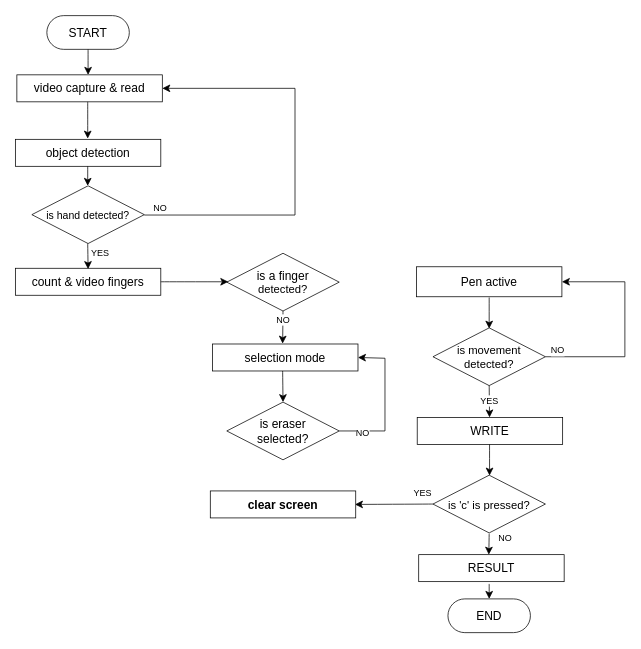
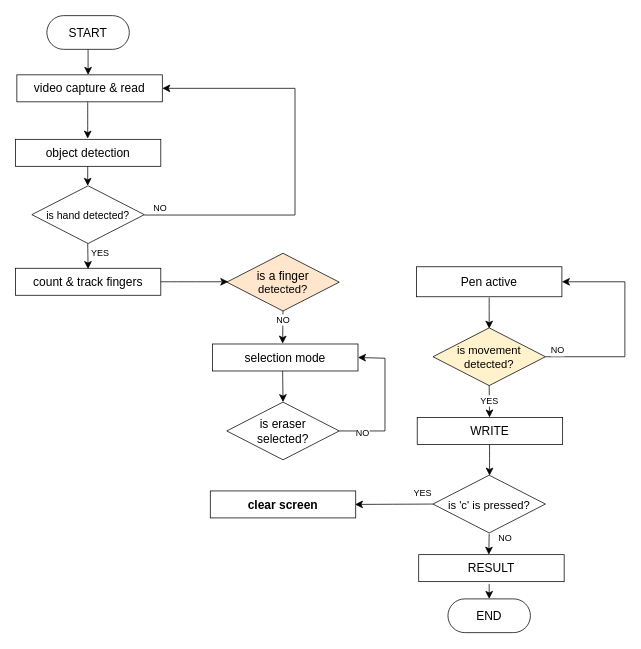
(88, 282) -> (88, 282)
(283, 282) -> (283, 282)
(489, 357) -> (489, 357)
